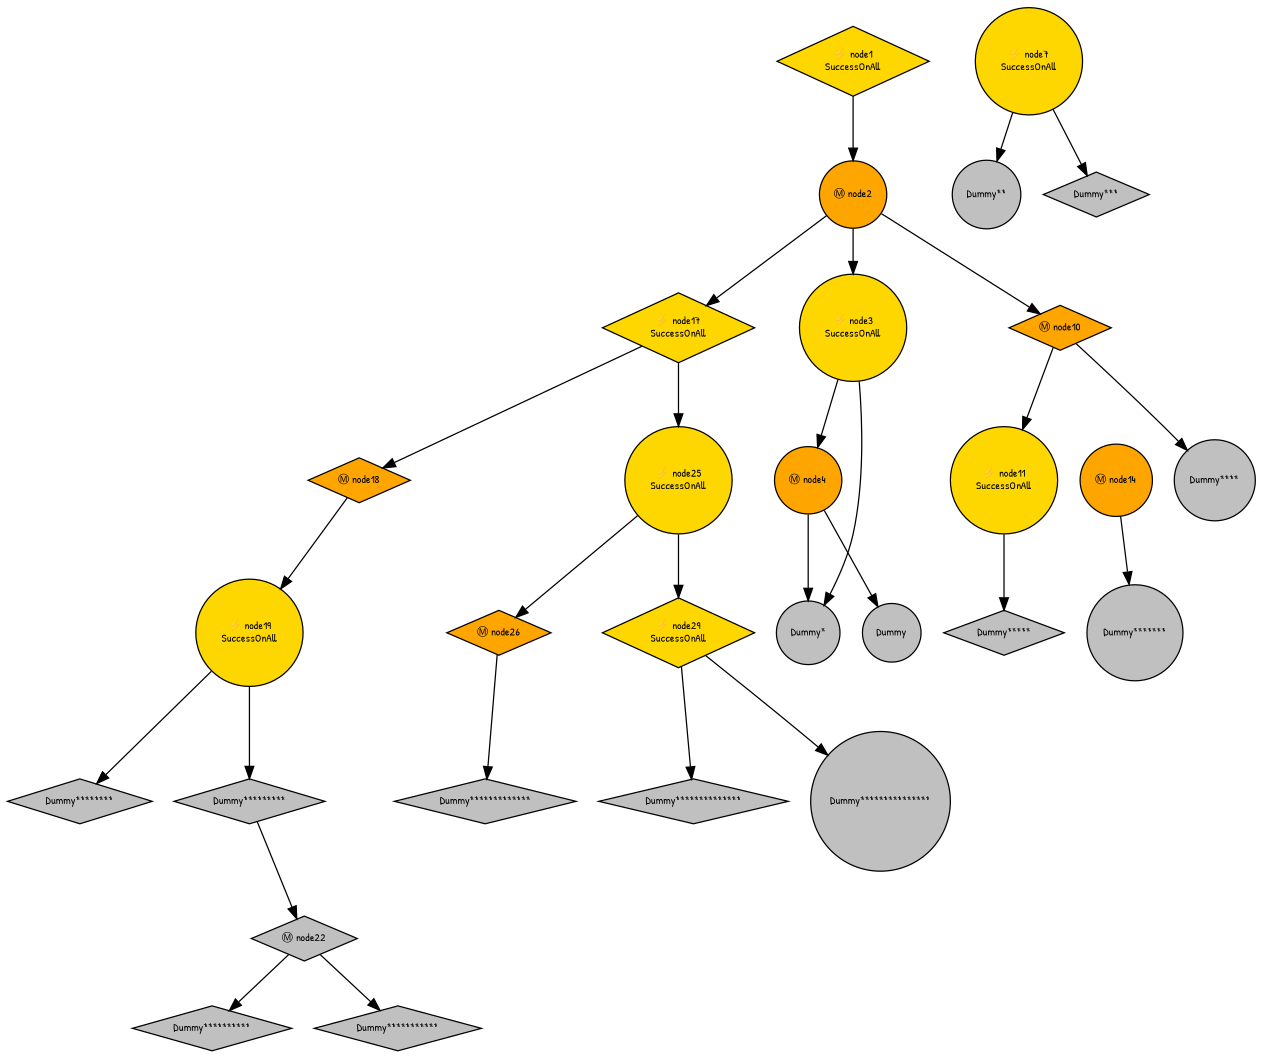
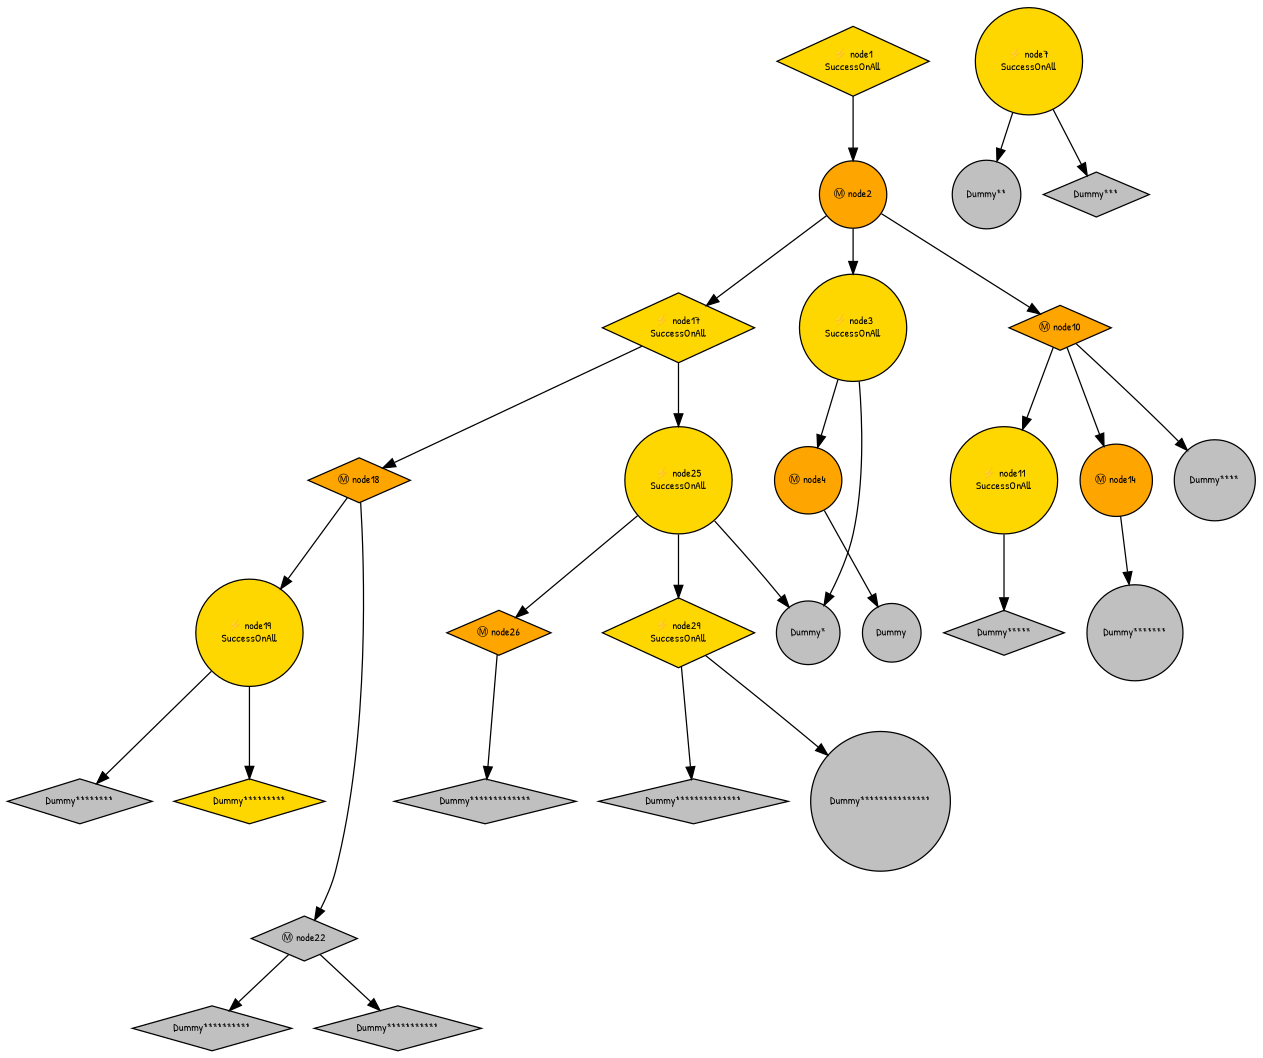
none -> (1083, 391)
(808, 551) -> (748, 559)
(249, 801) -> (249, 801)
(275, 864) -> (360, 708)
